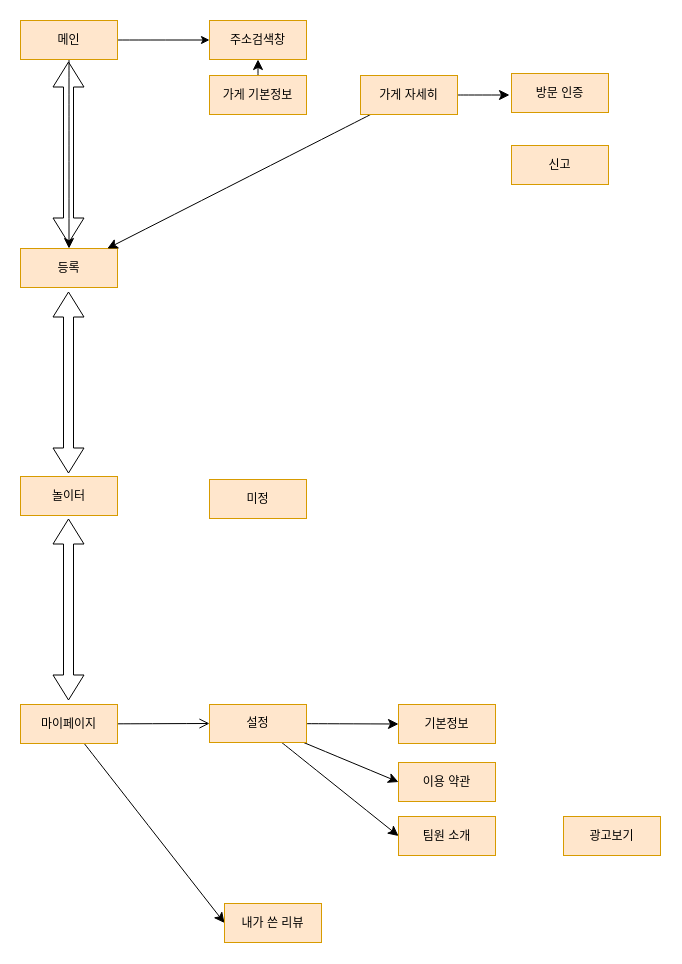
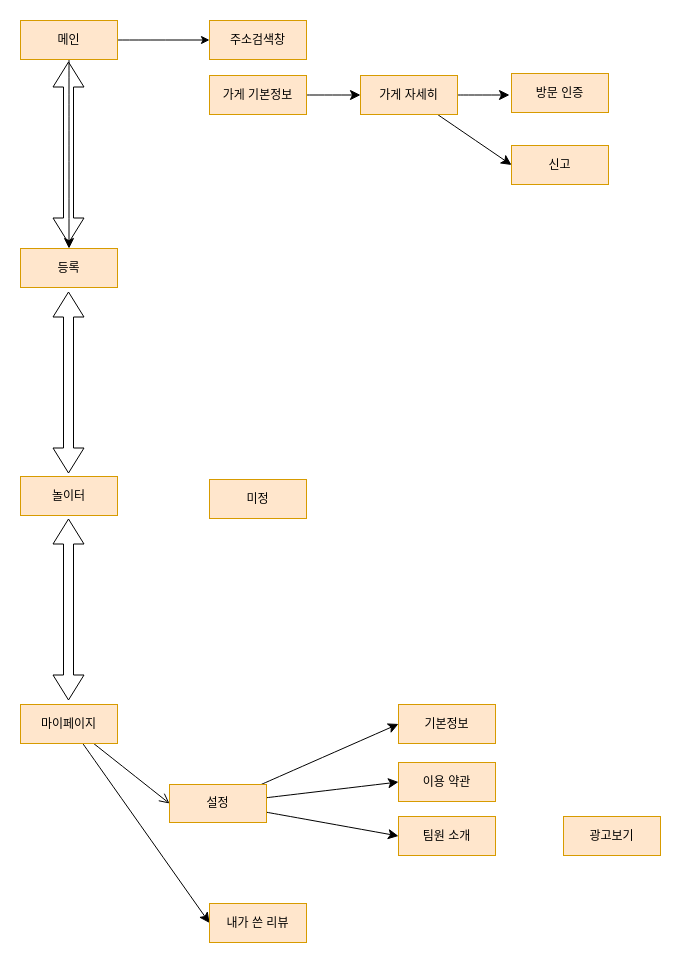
(258, 72) -> (329, 95)
(241, 180) -> (471, 138)
(258, 724) -> (218, 804)
(273, 923) -> (258, 923)
